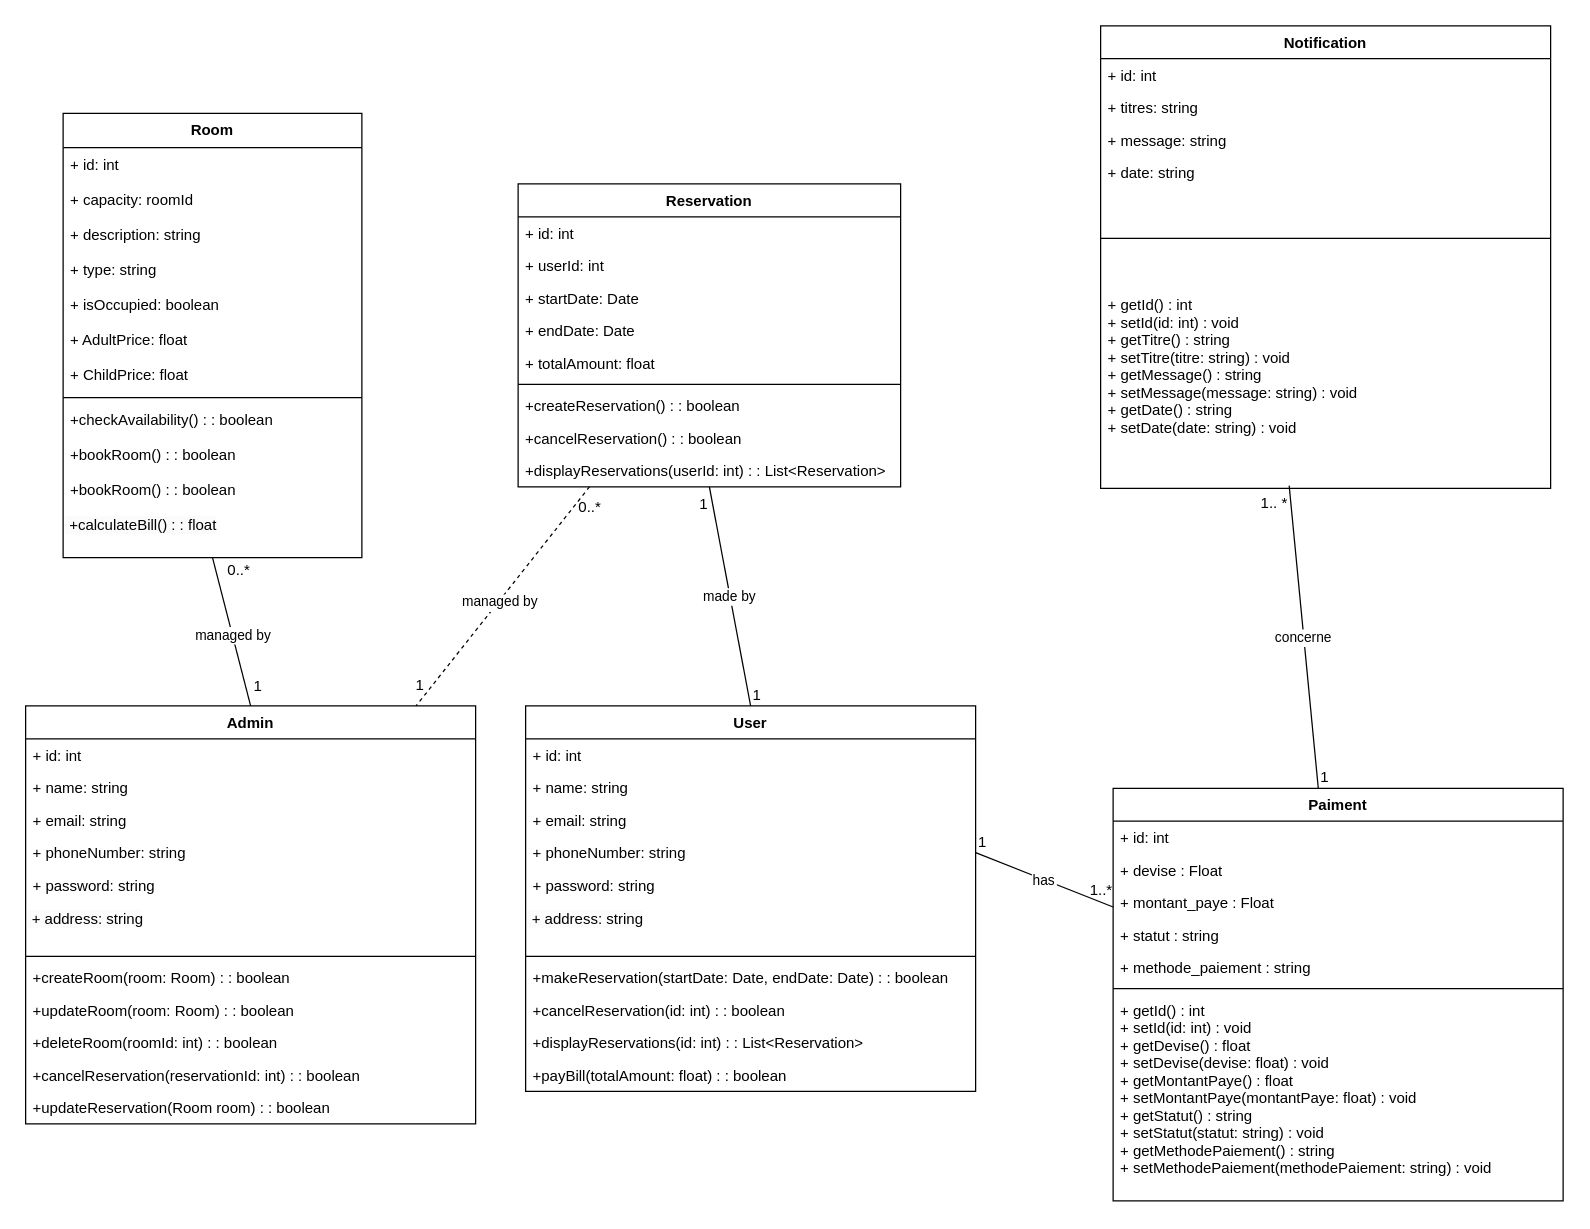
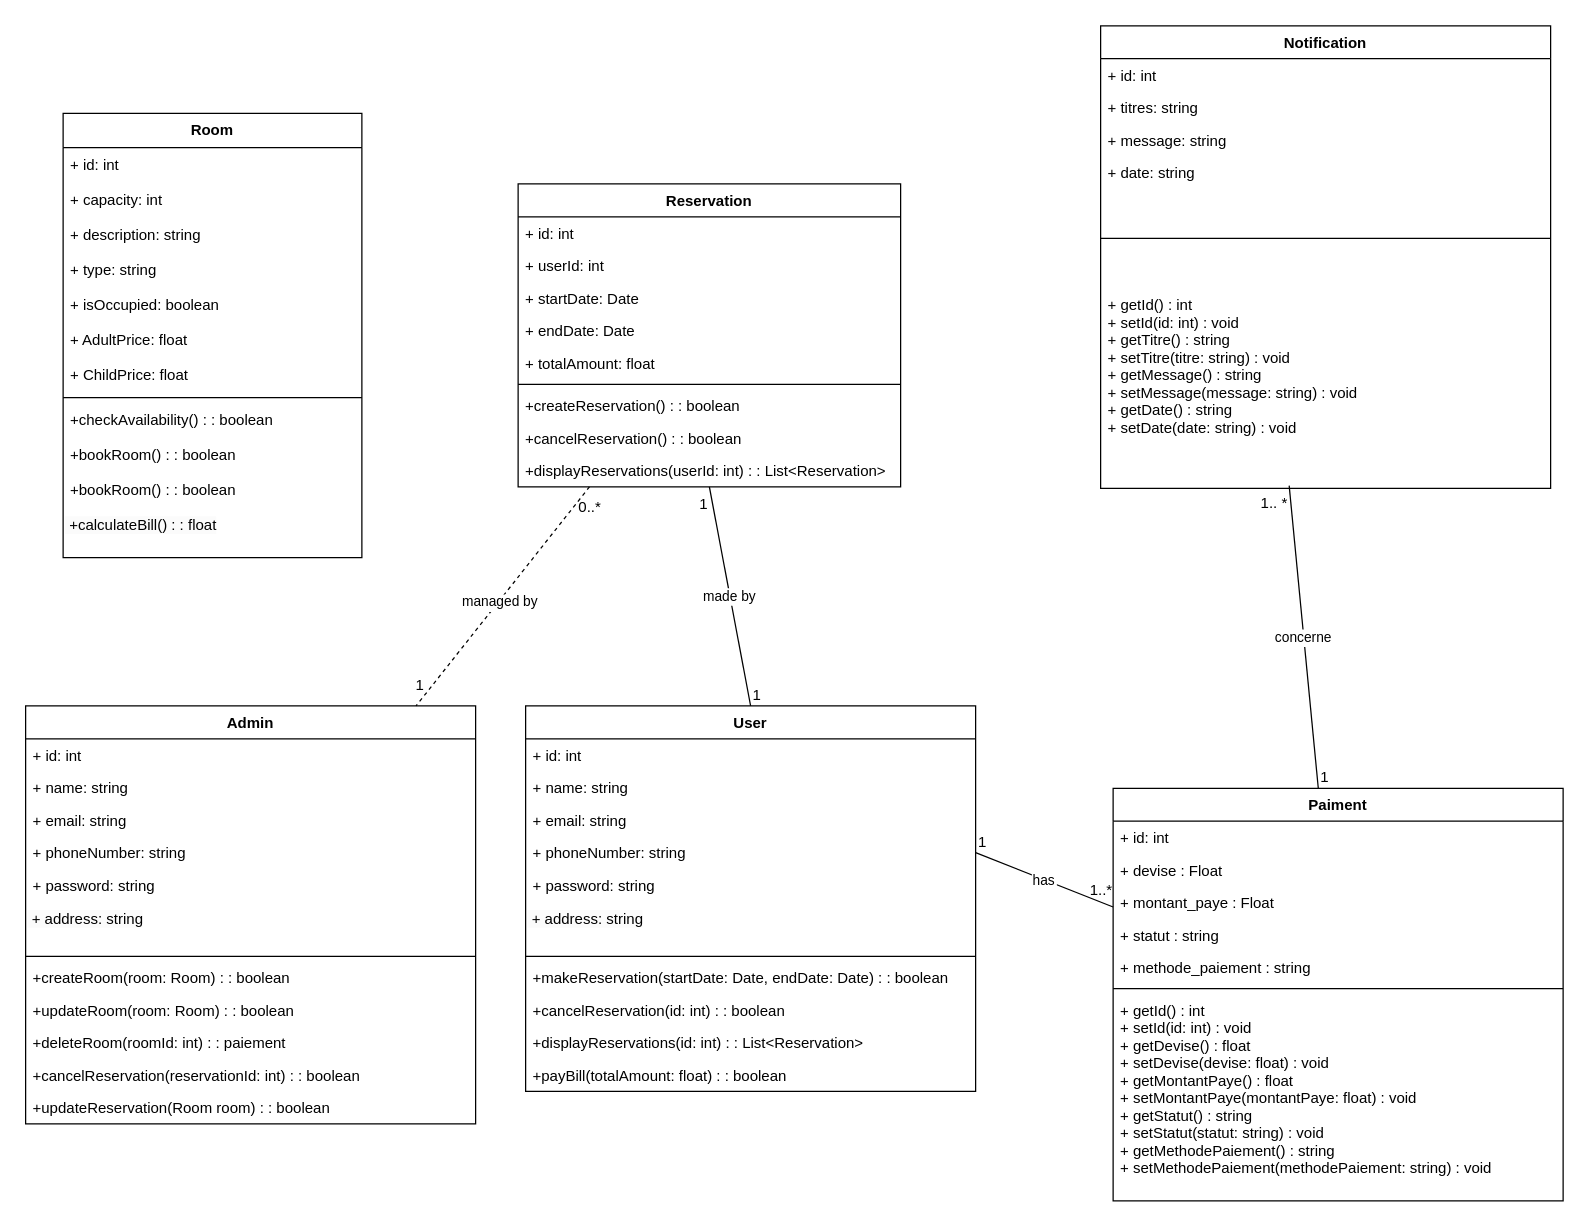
(138, 199) -> (123, 199)
(232, 634) -> none
(164, 1043) -> (168, 1043)
